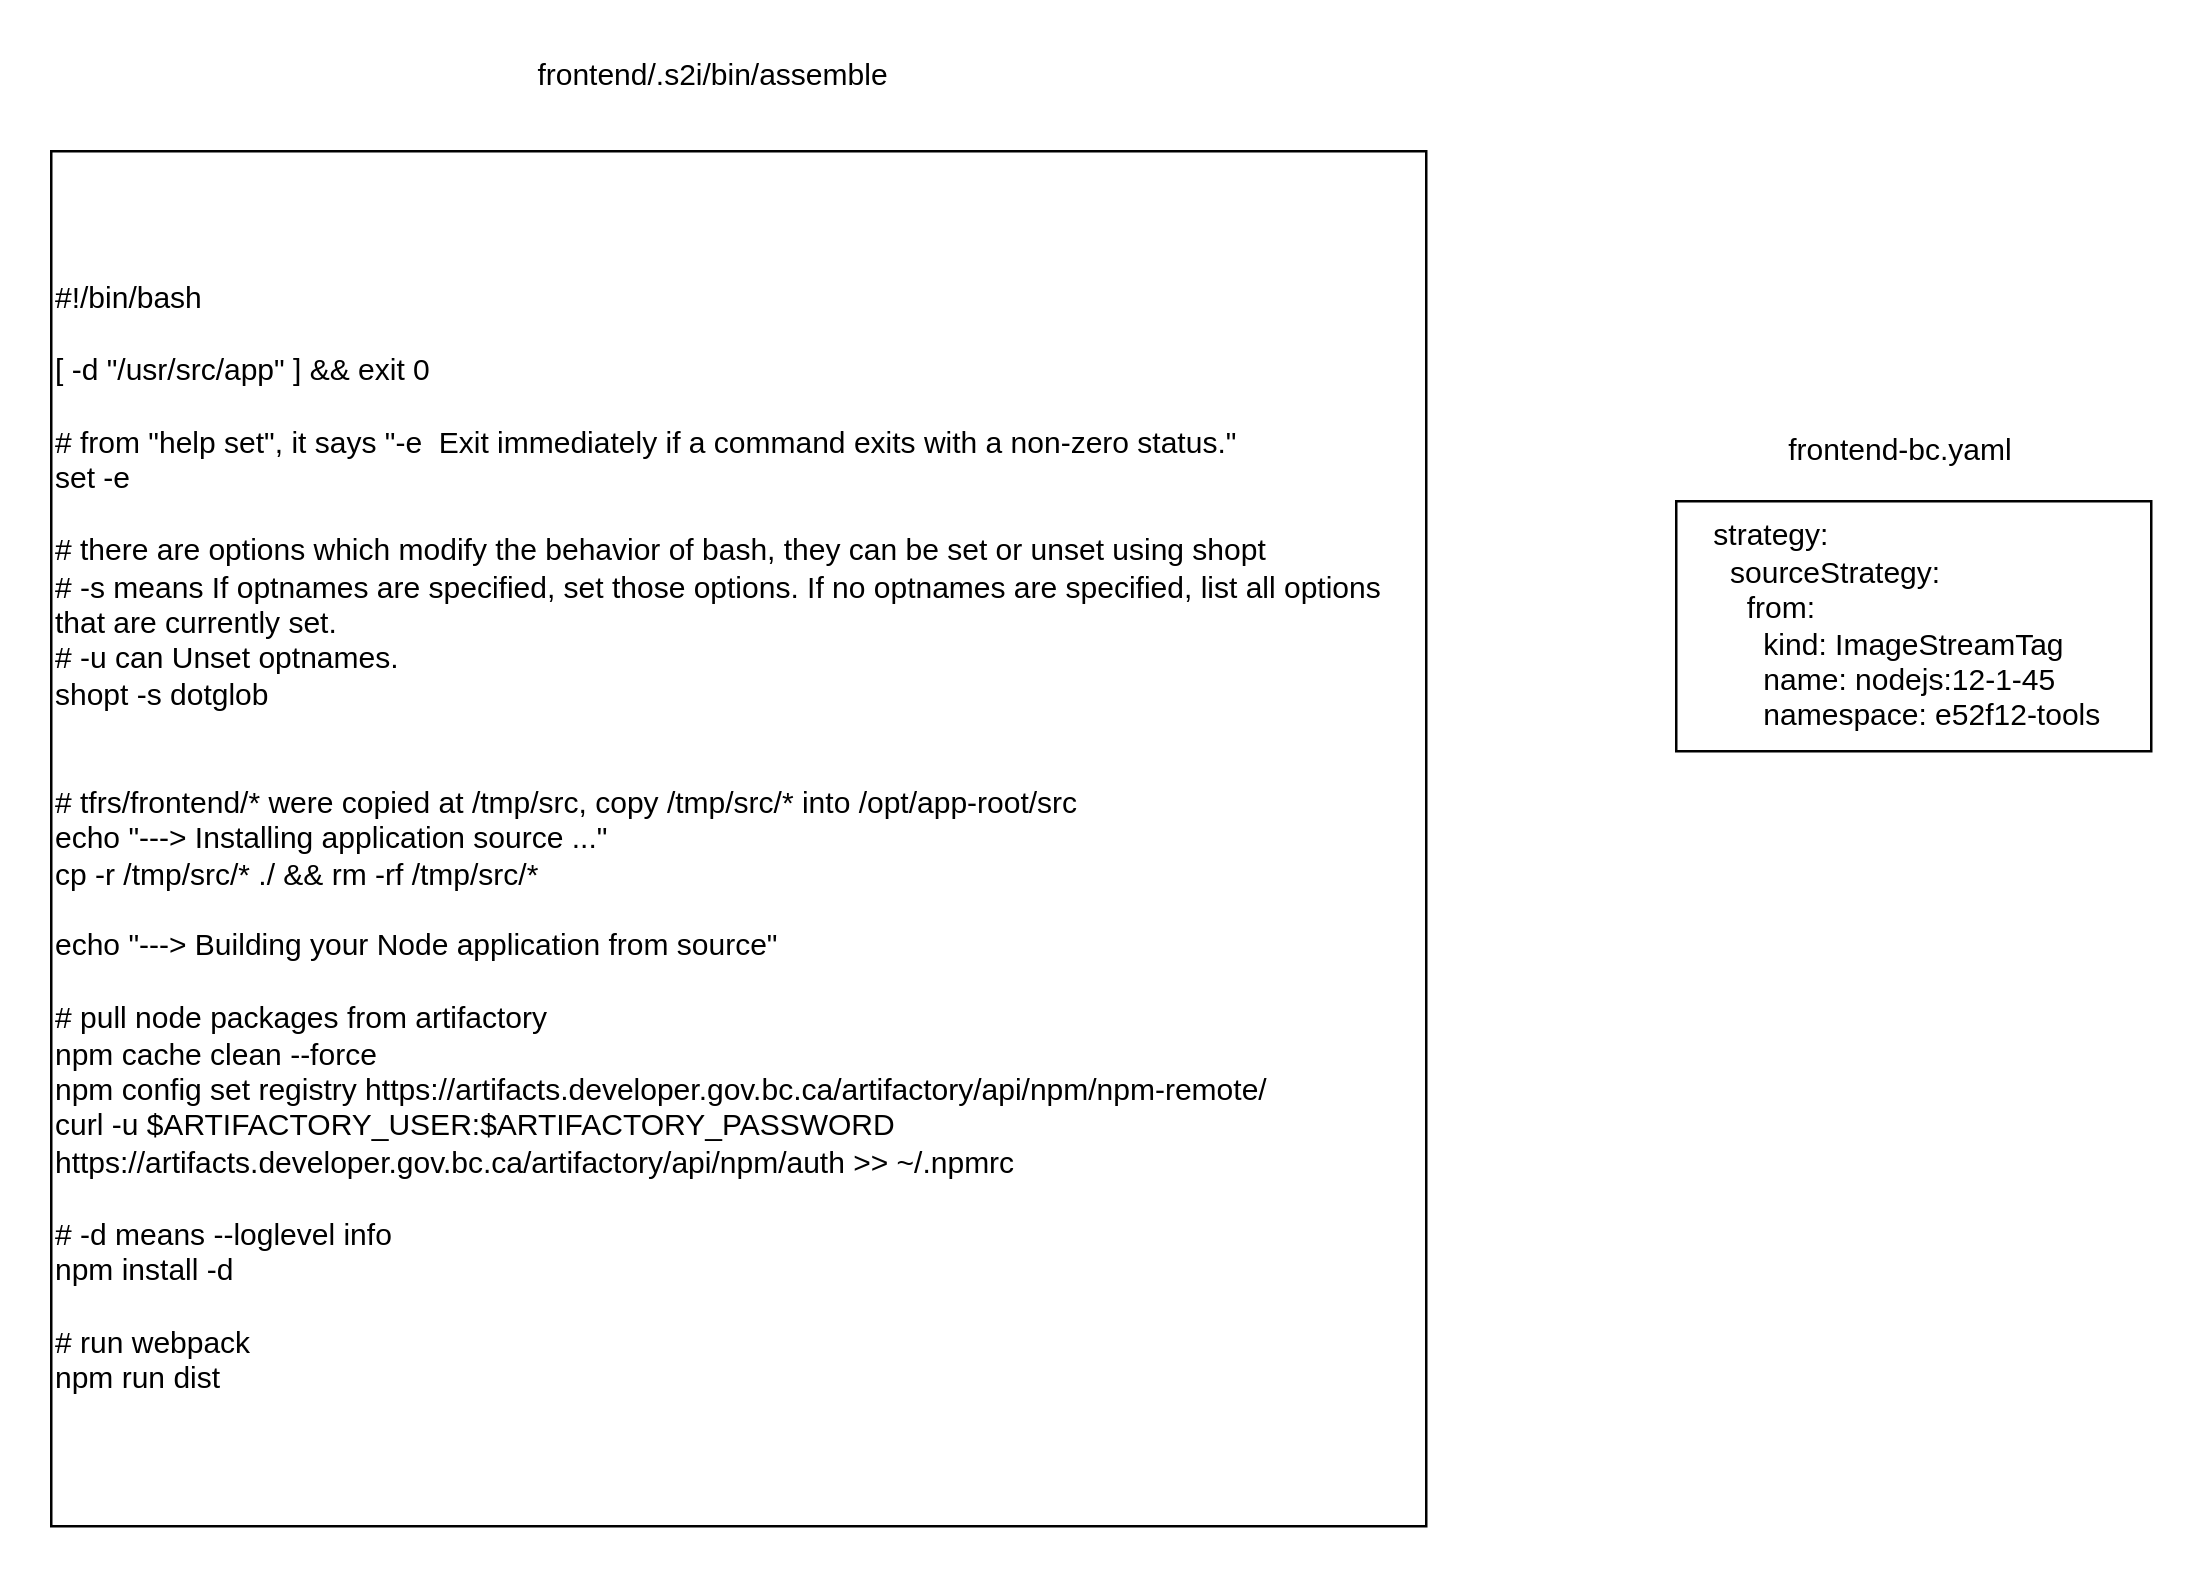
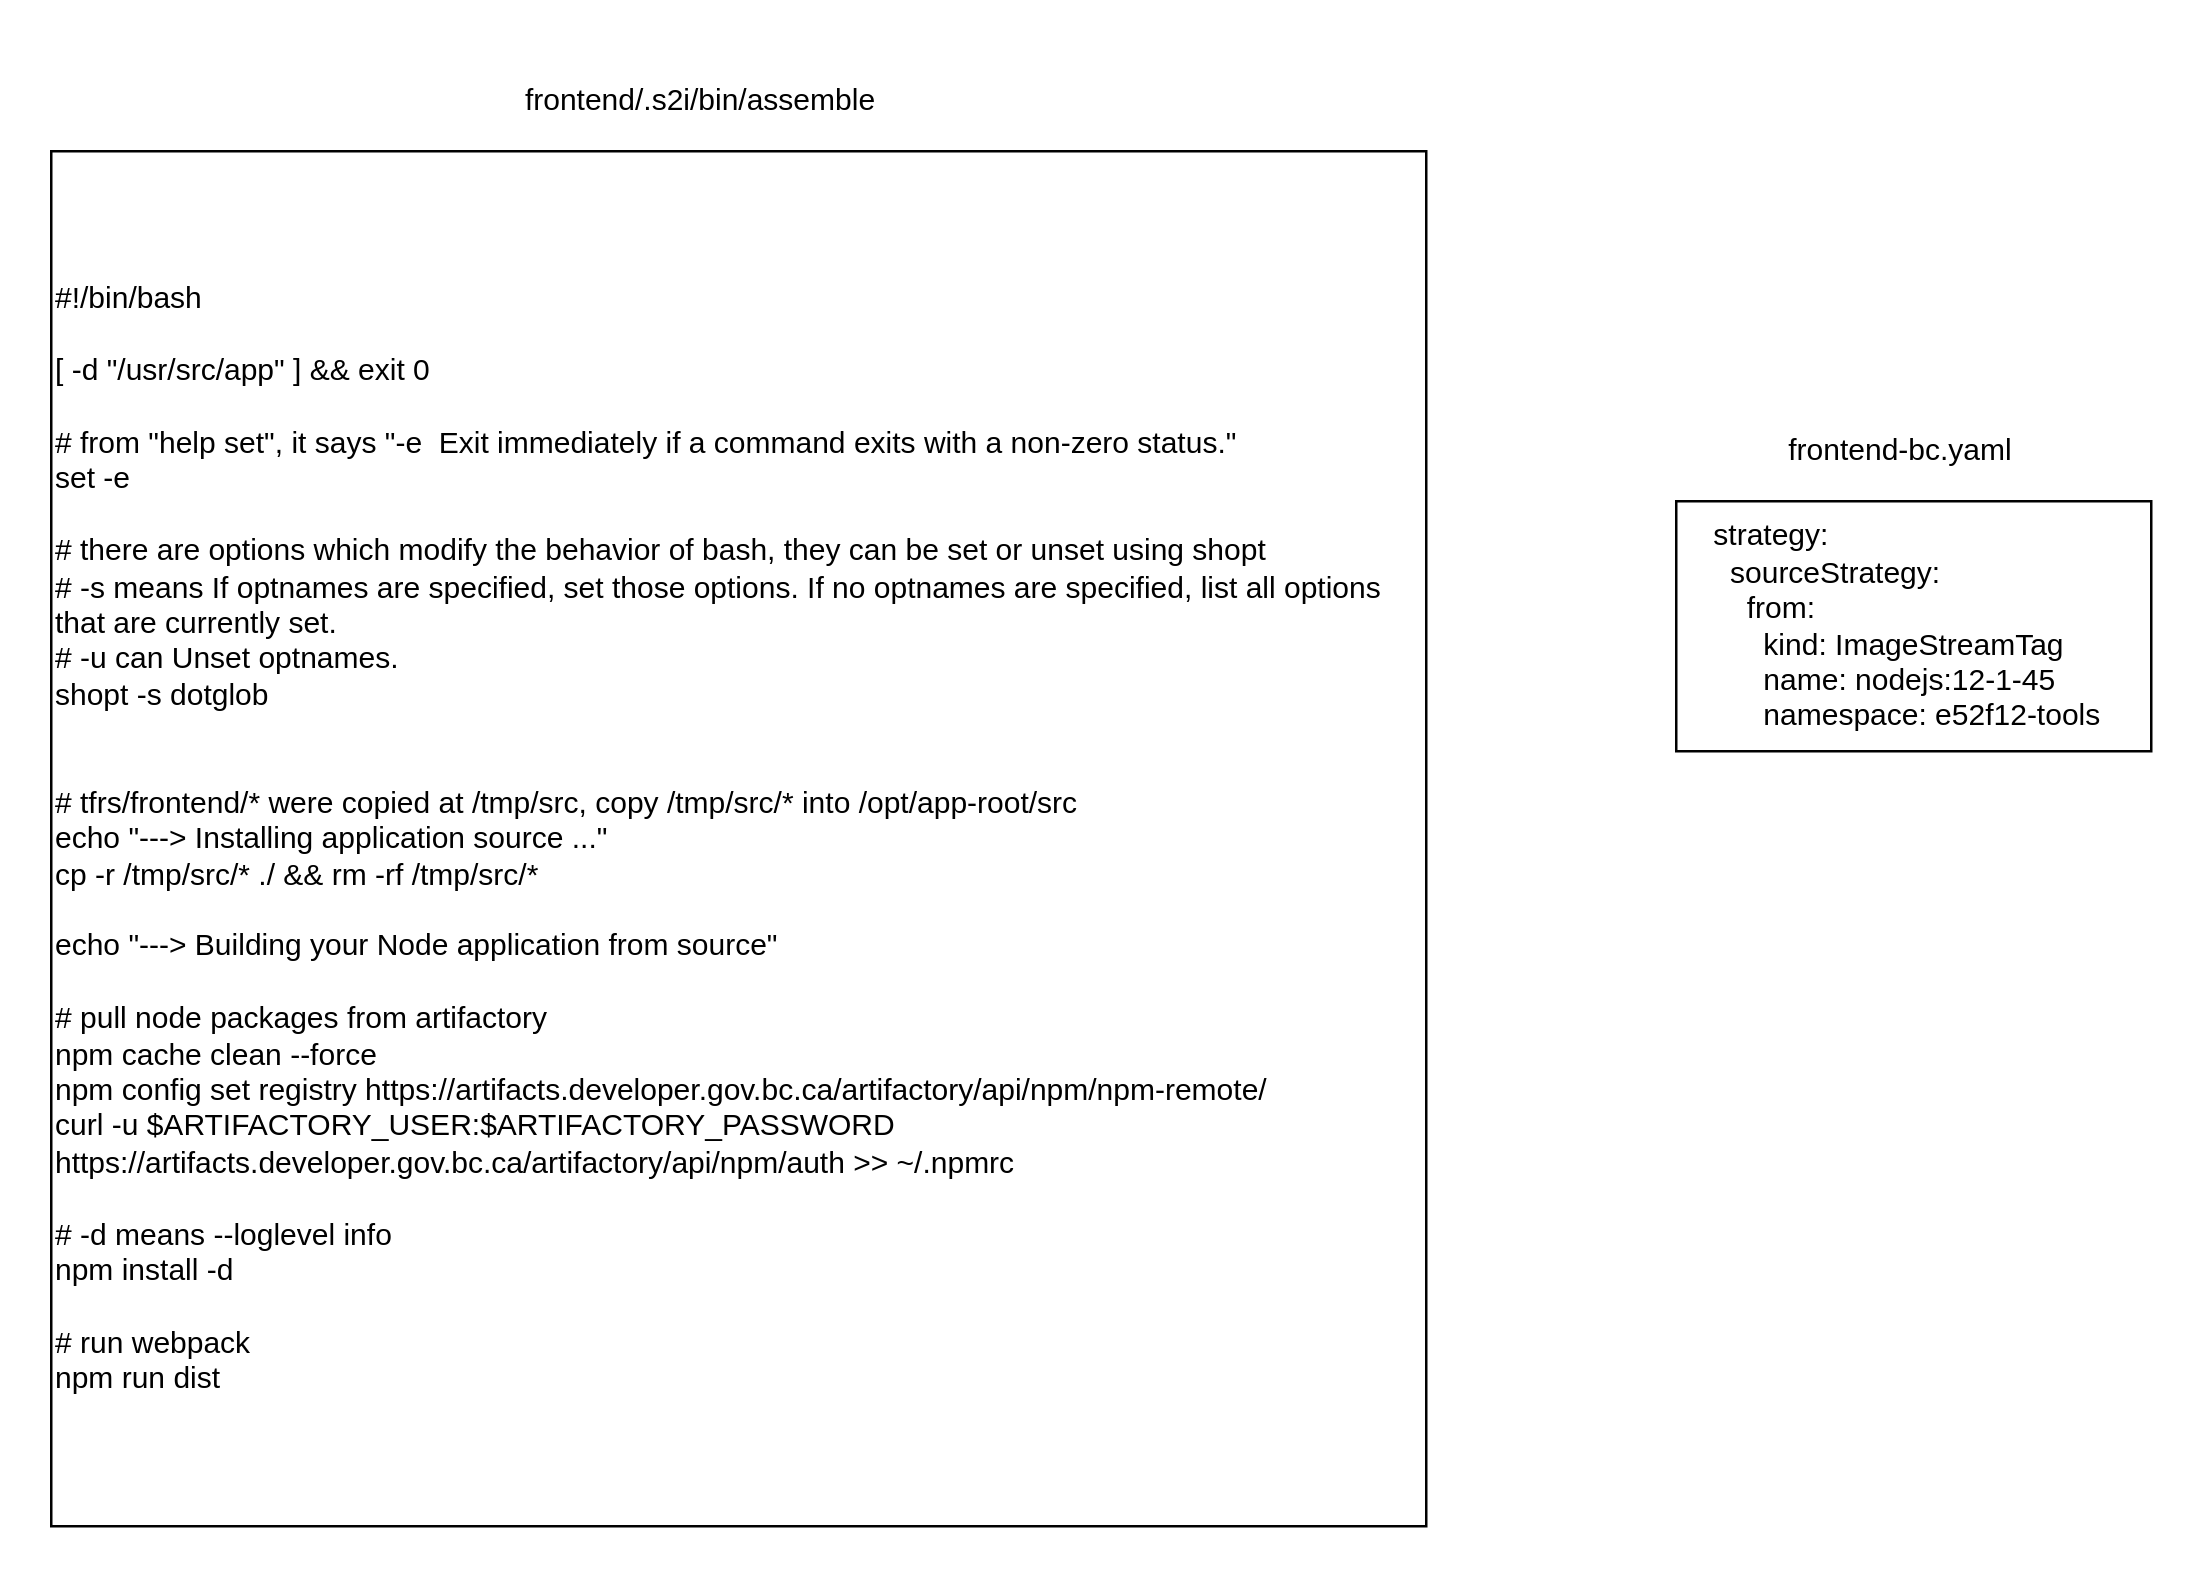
(714, 76) -> (701, 101)
